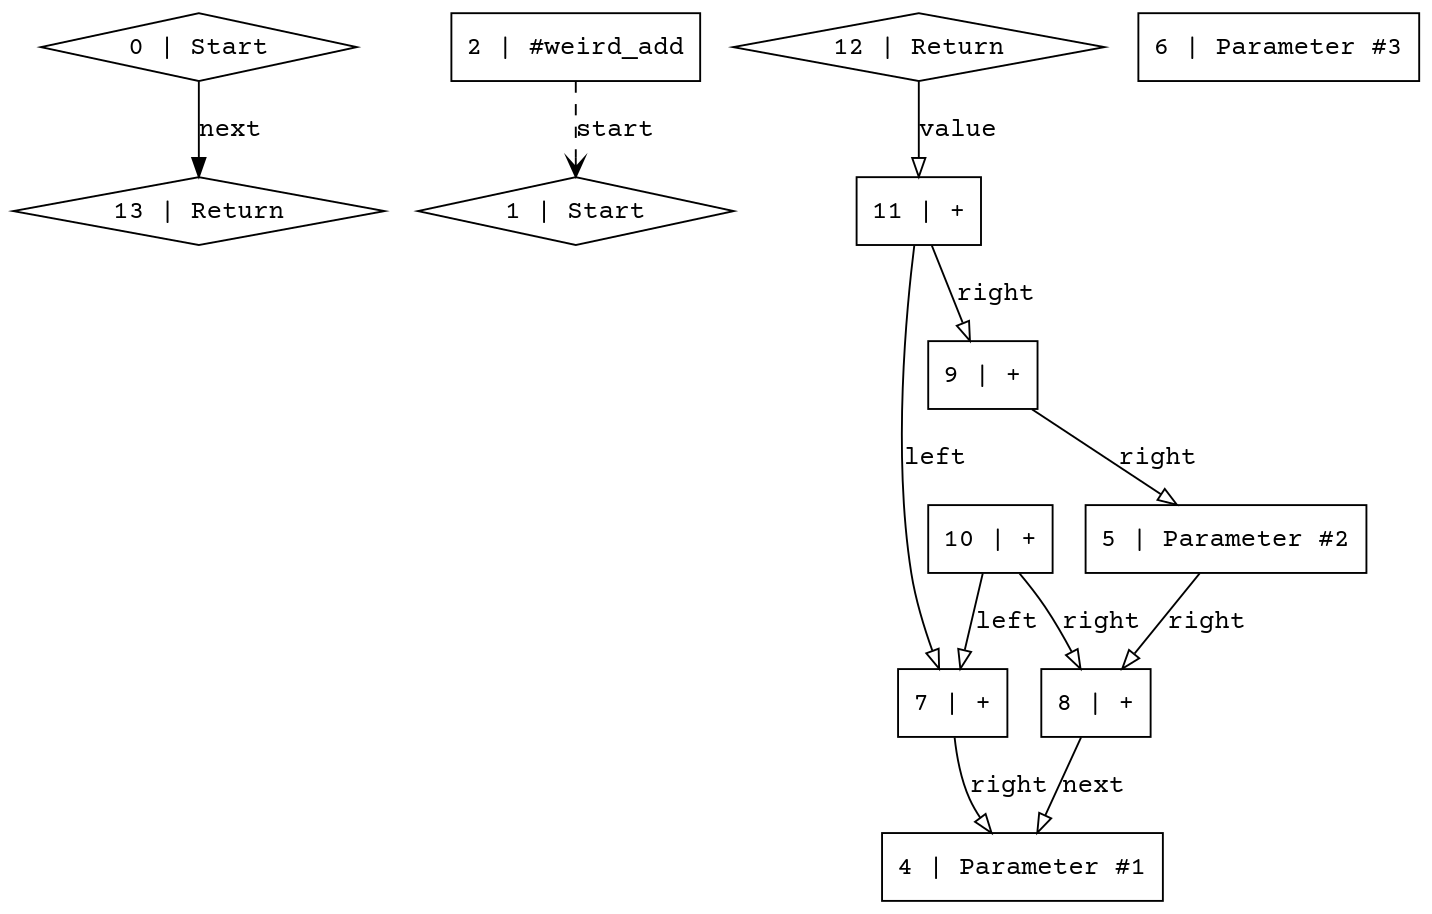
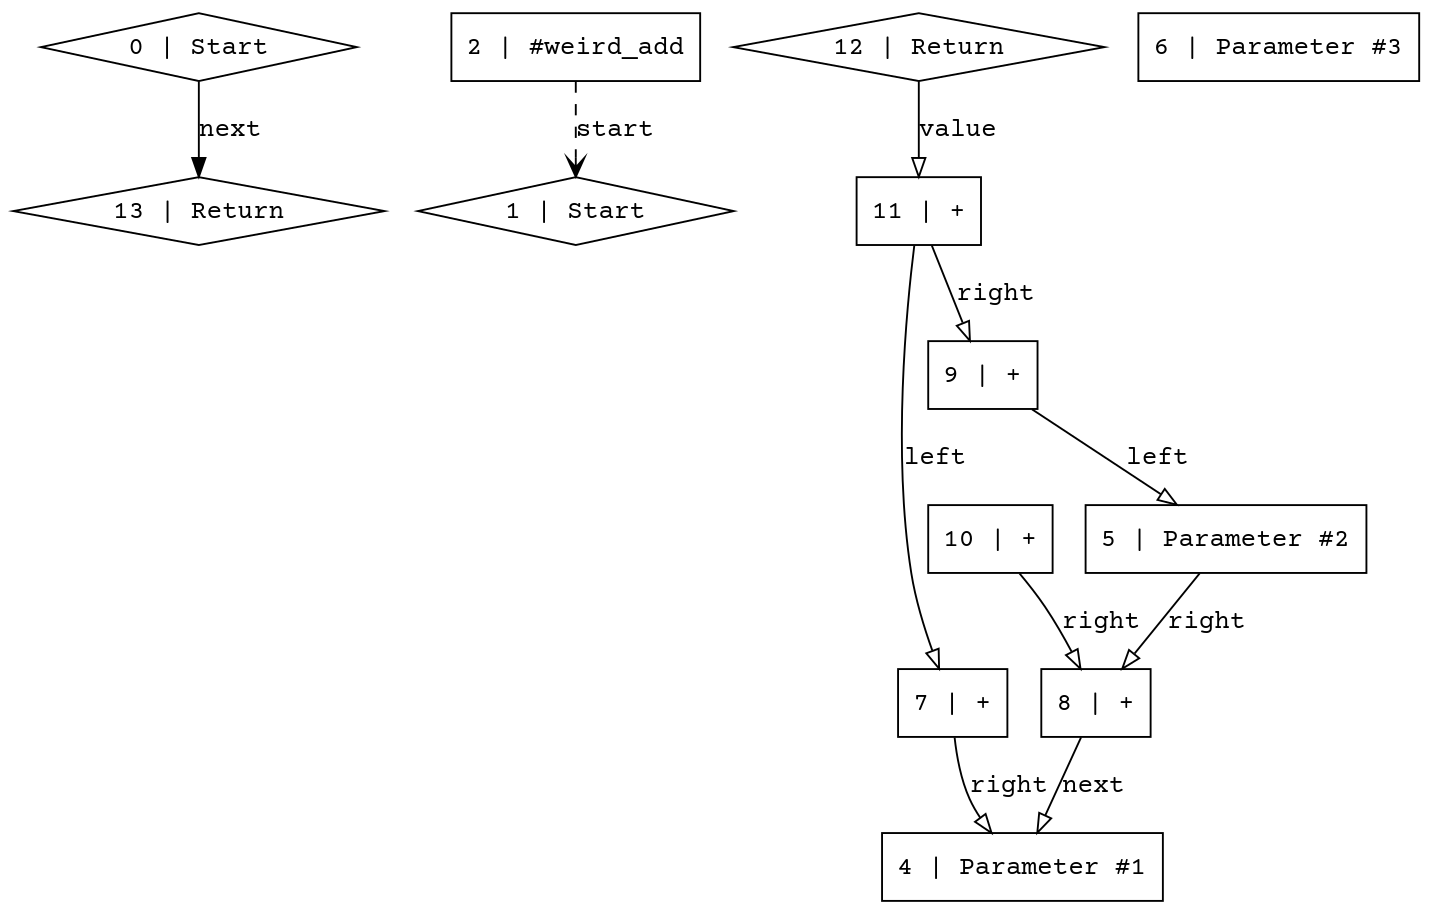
(1158, 457) -> (1158, 457)
(974, 612) -> none
